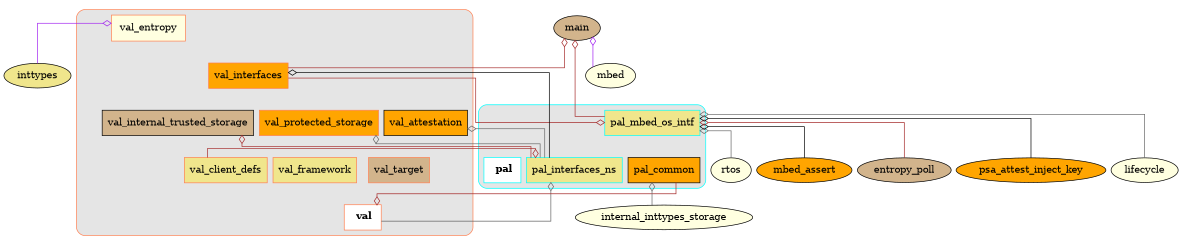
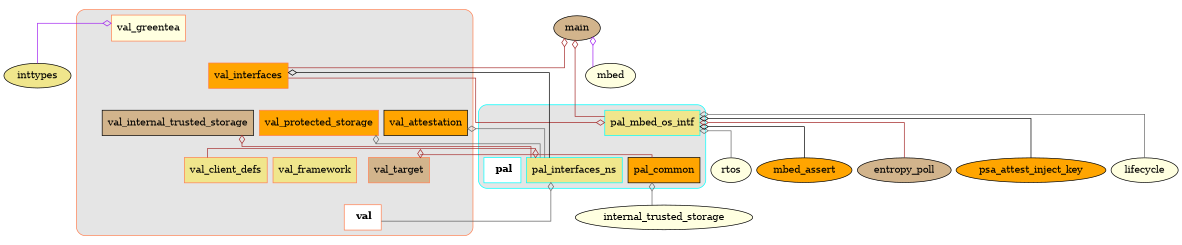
(148, 28) -> (148, 28)
(531, 194) -> (526, 155)
(664, 217) -> (664, 217)
